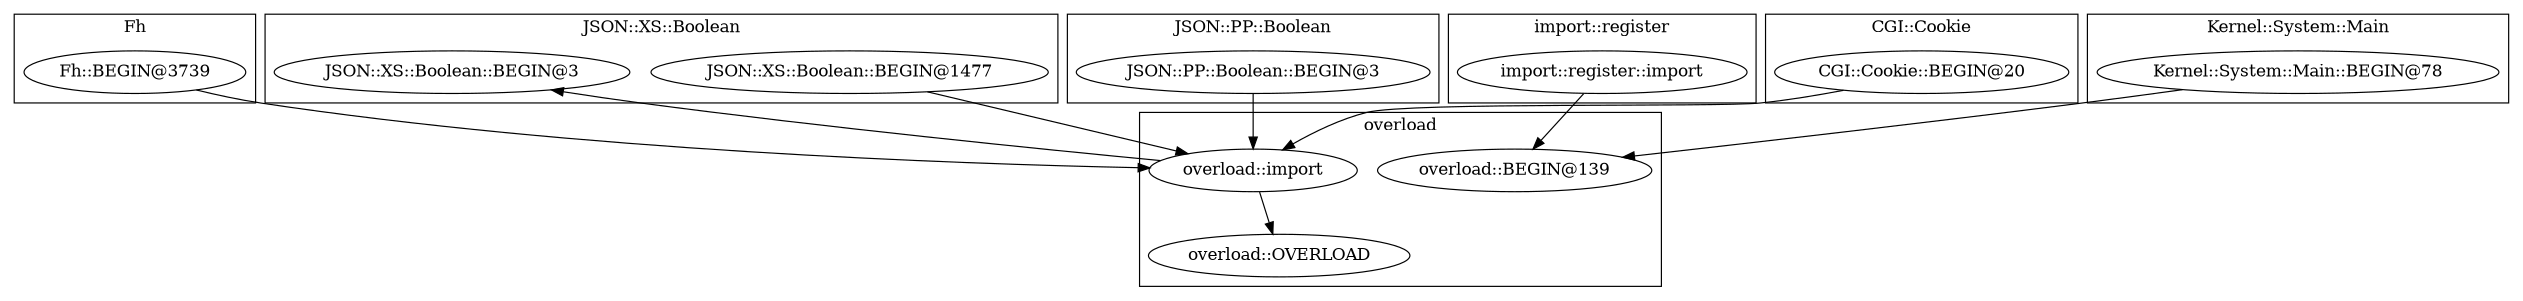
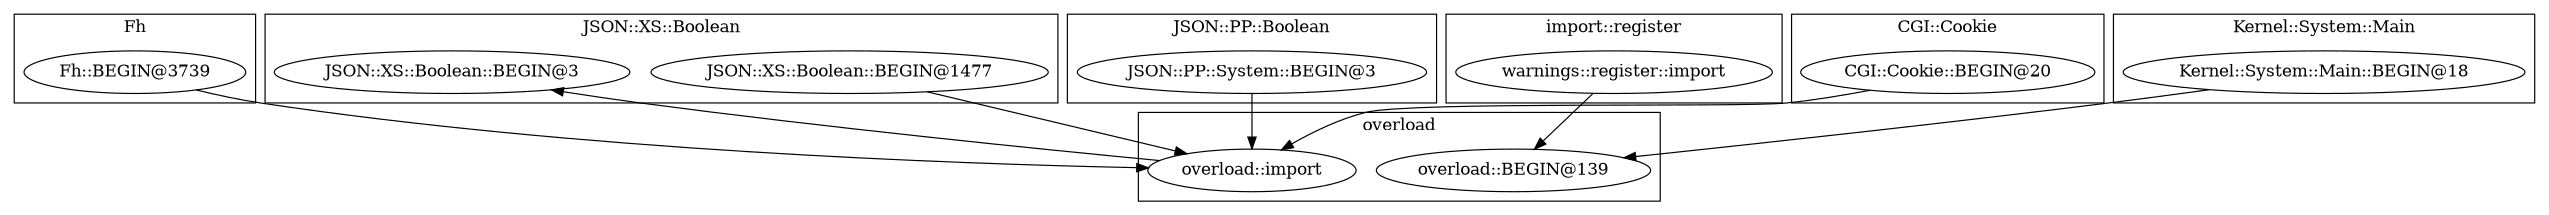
(1253, 72) -> (1252, 72)
(1602, 72) -> (1614, 72)
(2298, 72) -> (2324, 72)
(1279, 256) -> none
